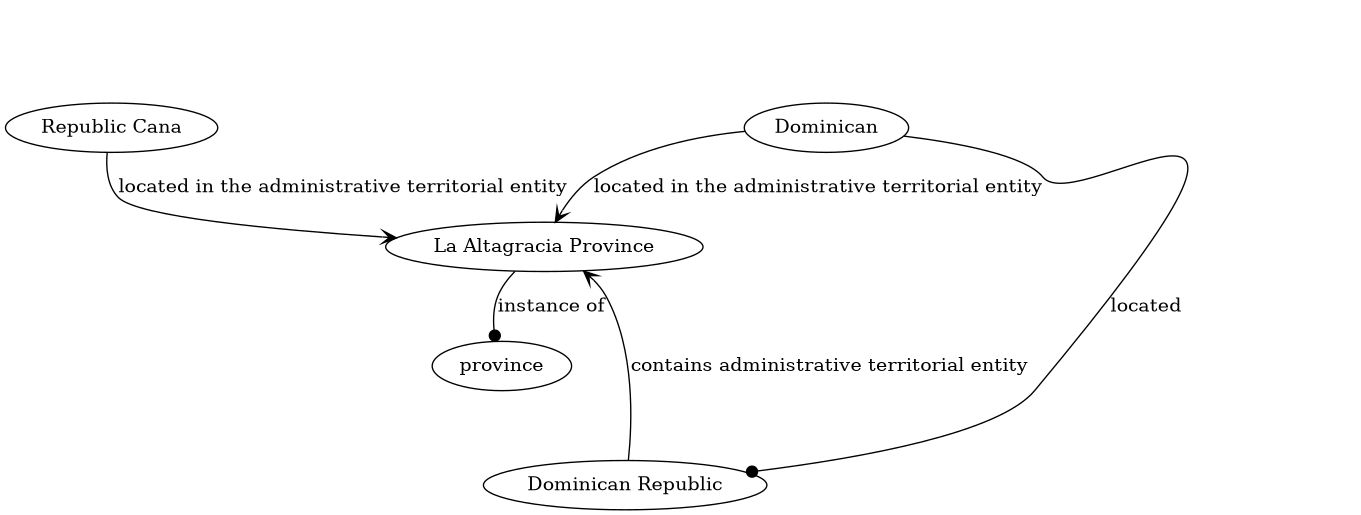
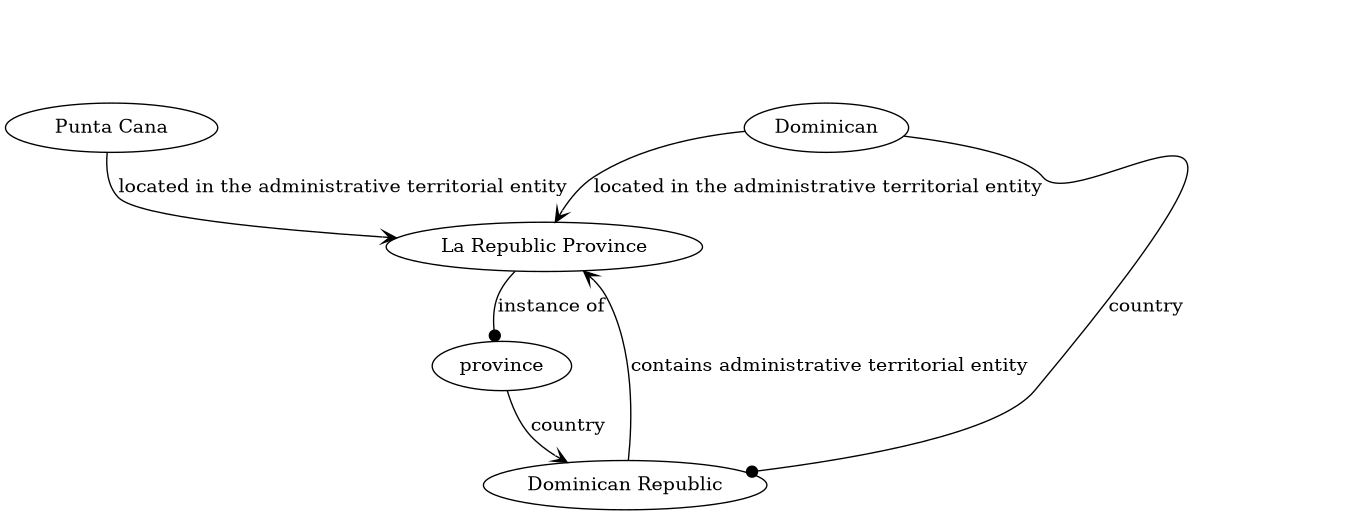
(112, 128) -> (112, 128)
(544, 247) -> (544, 247)
(1146, 306) -> (1146, 306)
none -> (524, 428)
